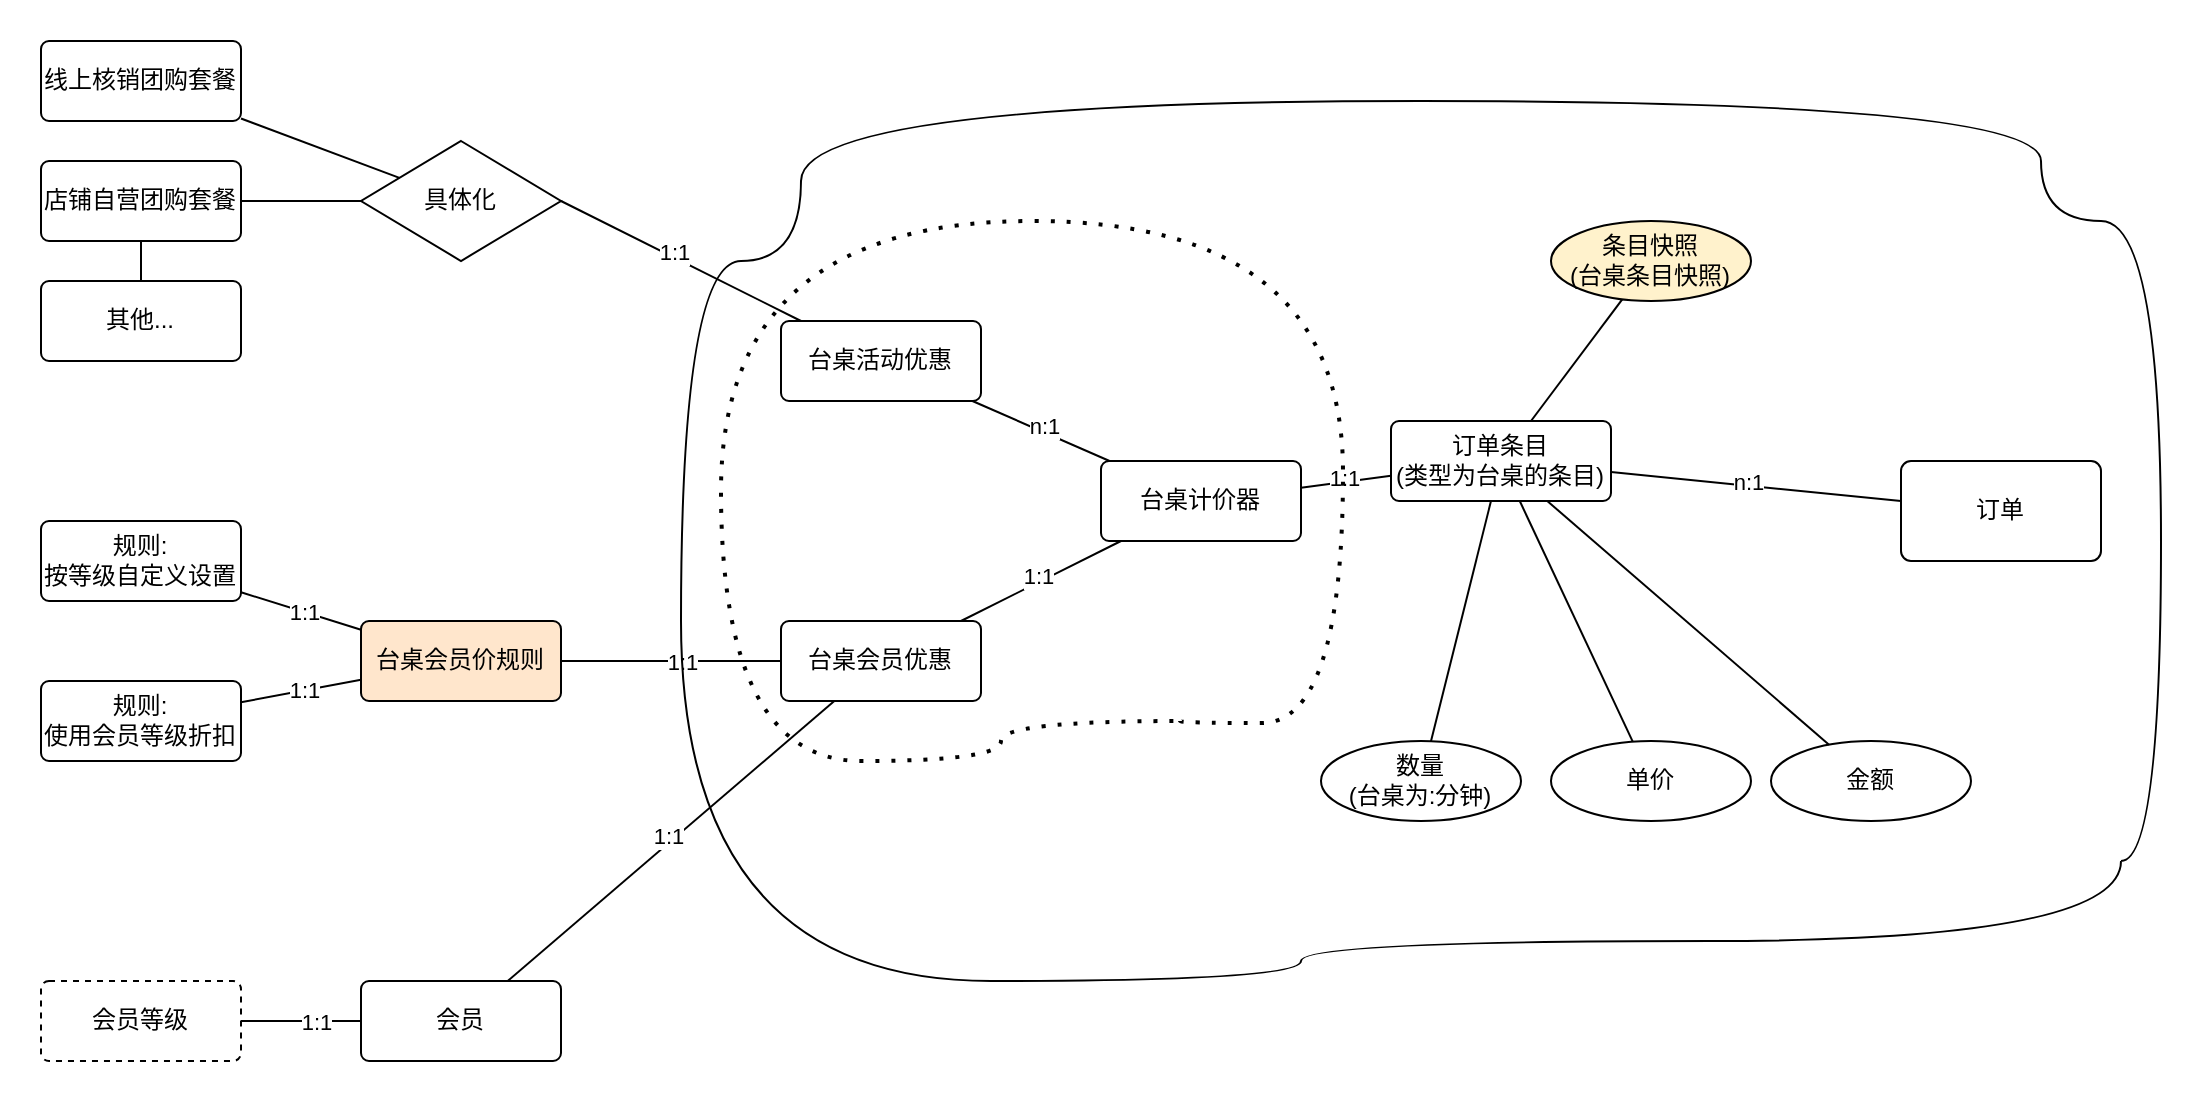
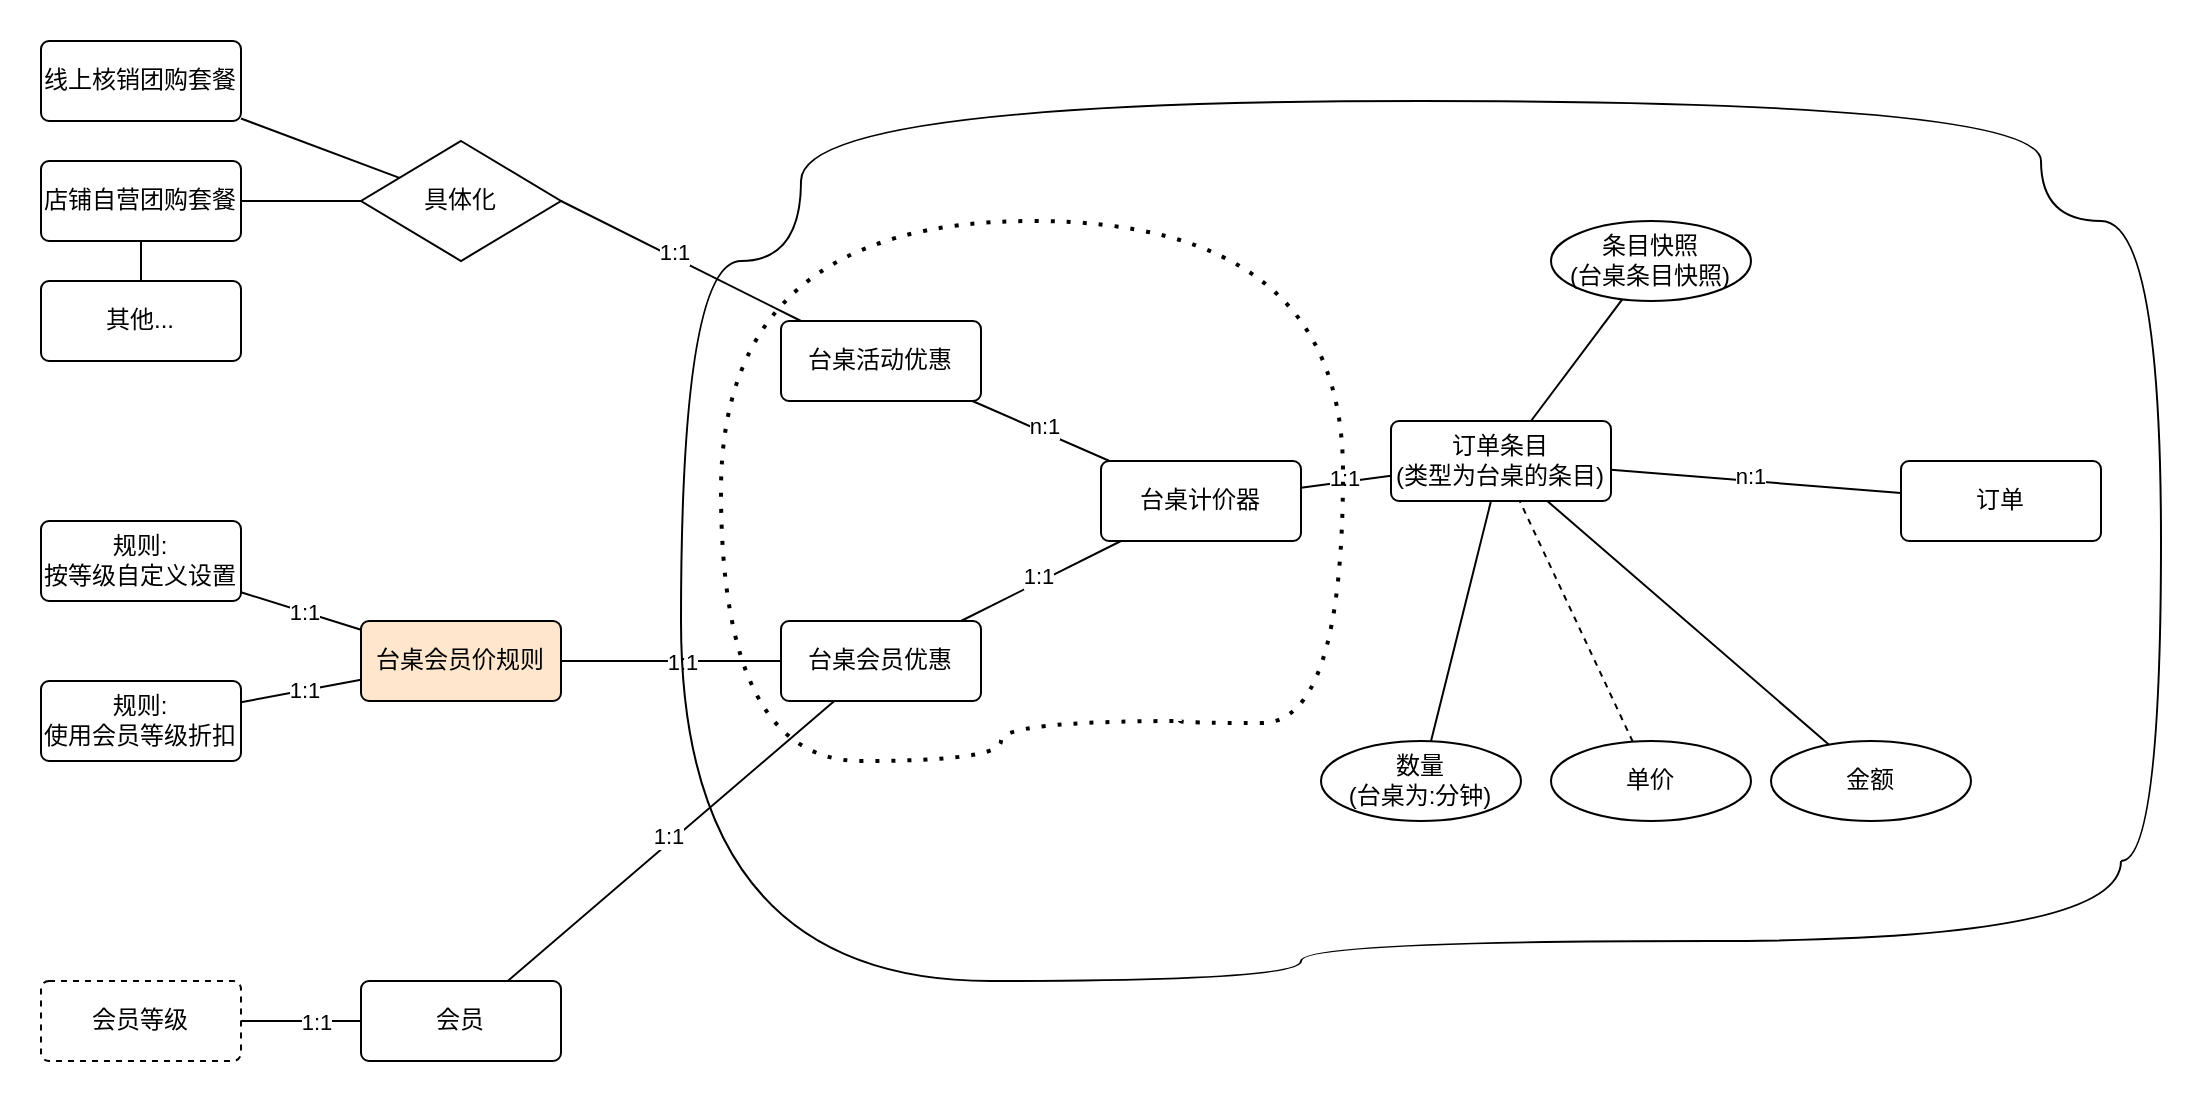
(1651, 261) -> (1651, 261)
(2001, 511) -> (2001, 501)
(1576, 620) -> (1576, 620)
